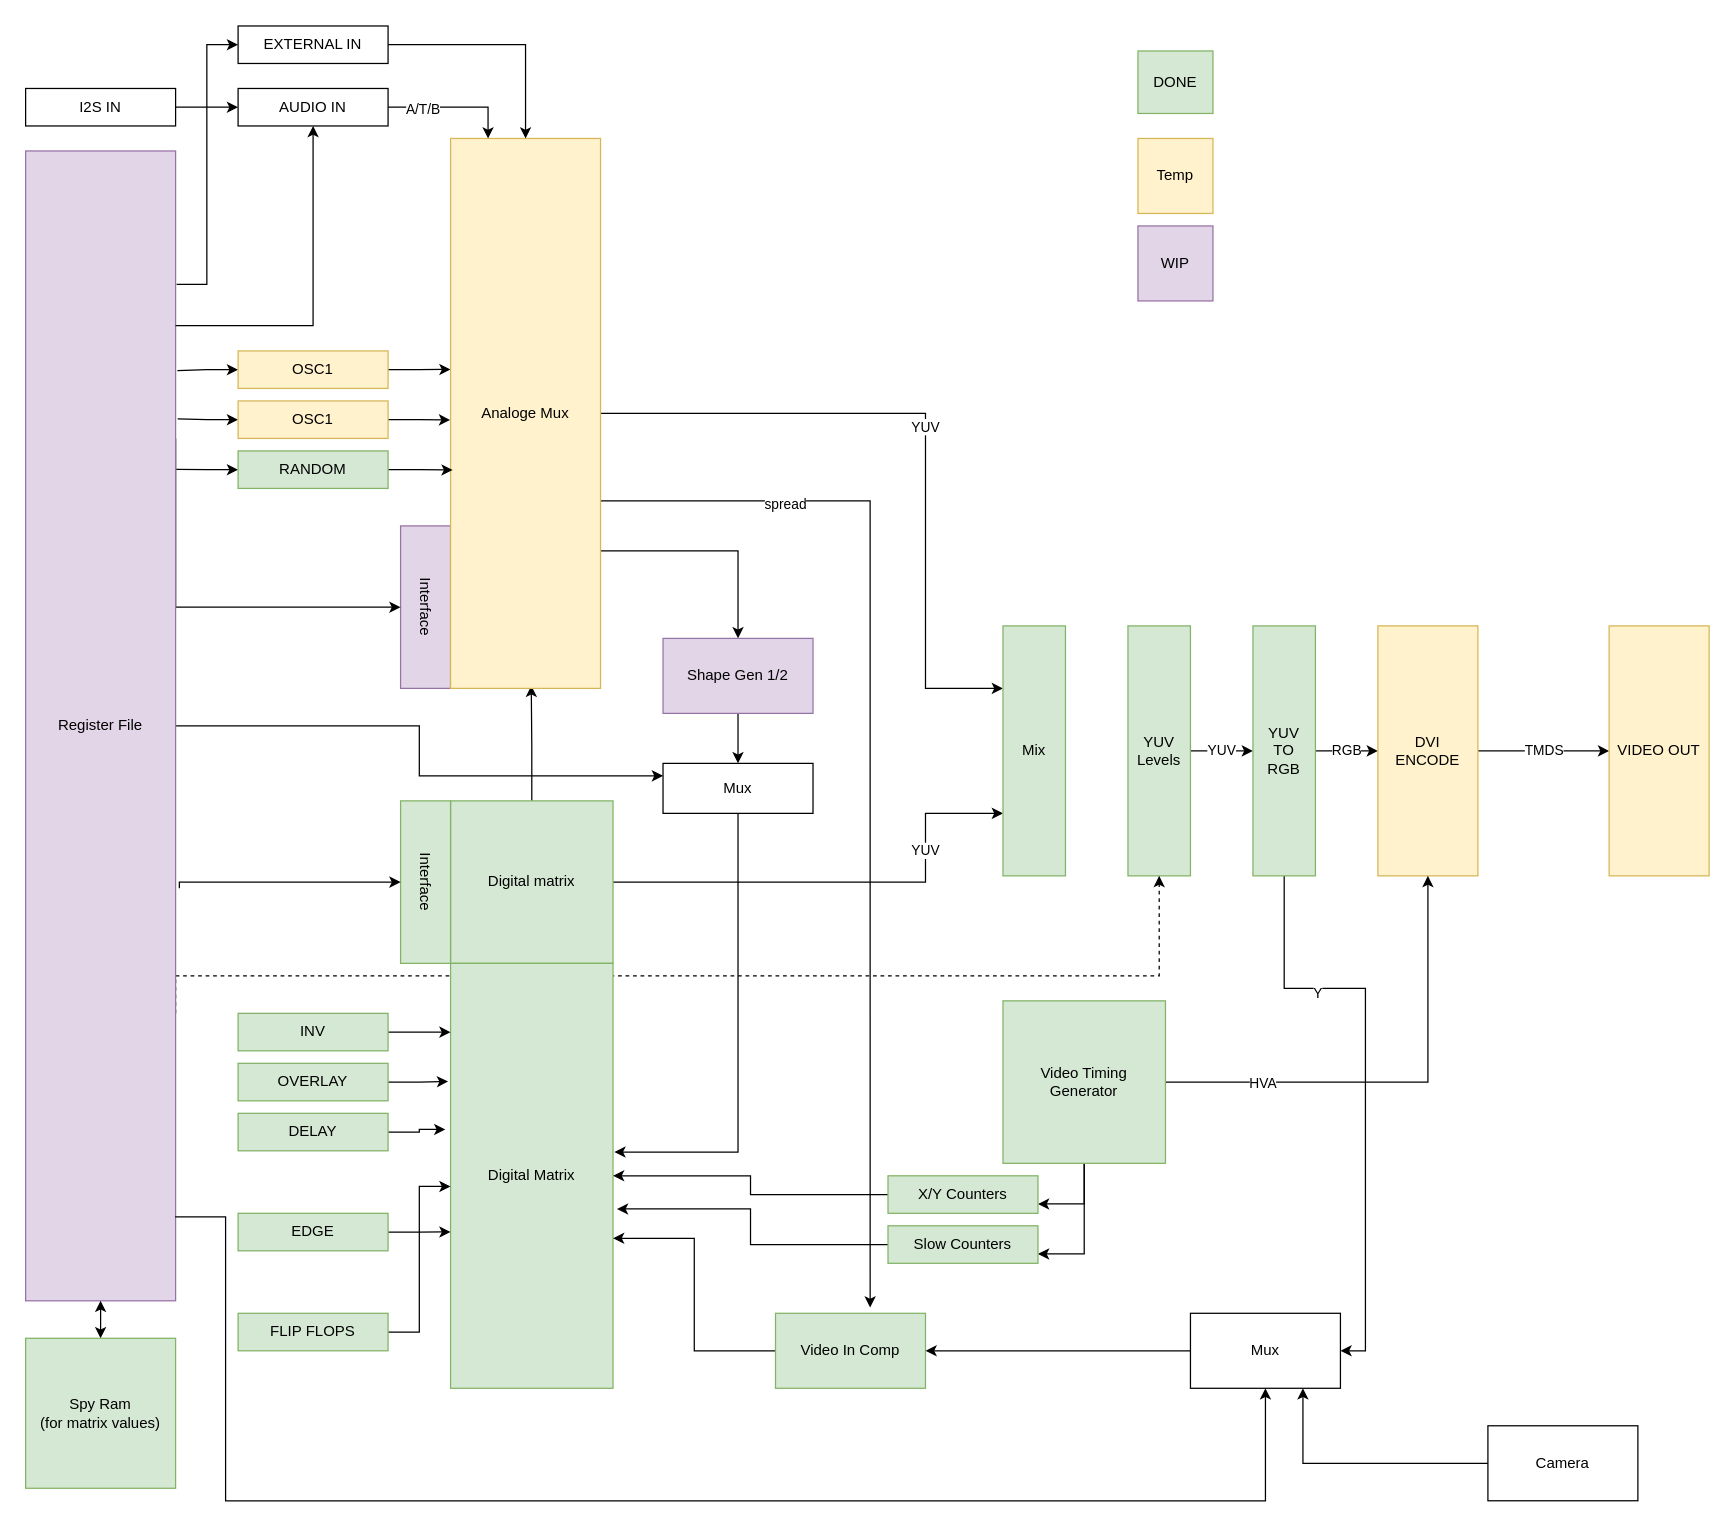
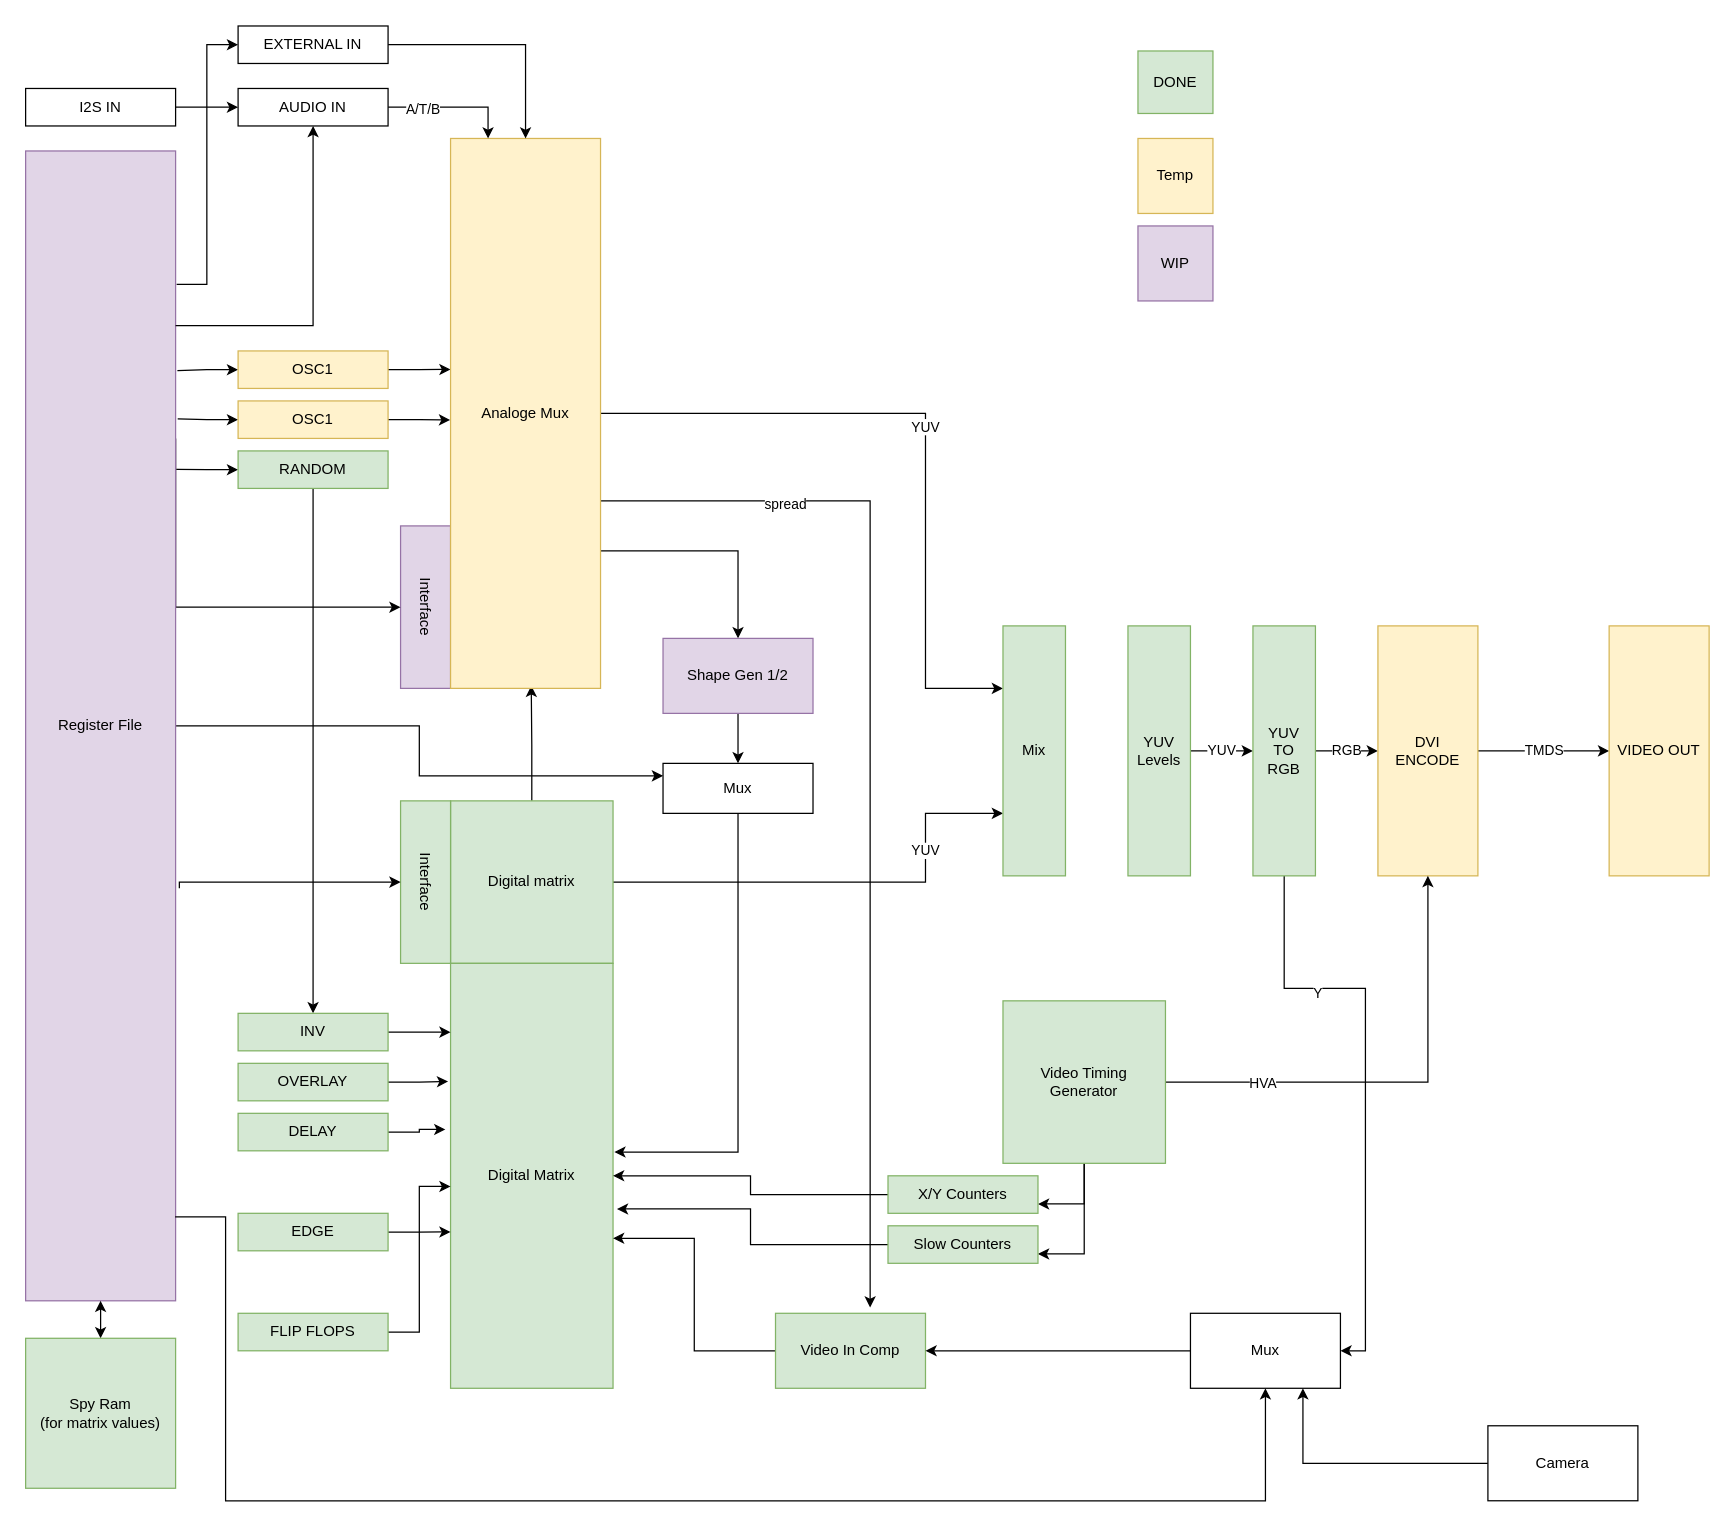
(416, 469) -> (313, 746)
(933, 976) -> none
